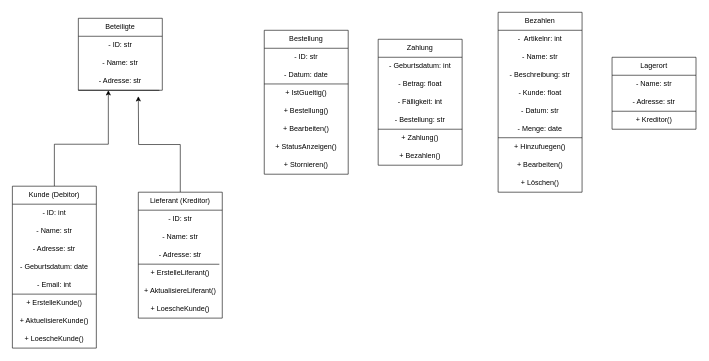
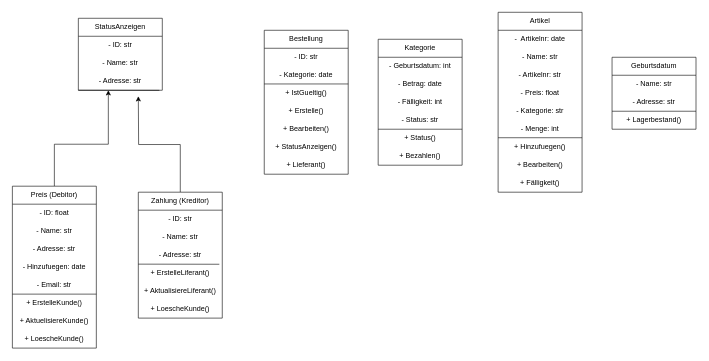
(540, 21) -> (540, 21)
(120, 27) -> (120, 27)
(540, 39) -> (540, 39)
(420, 48) -> (420, 48)
(654, 66) -> (654, 66)
(306, 75) -> (306, 75)
(540, 75) -> (540, 75)
(420, 84) -> (420, 84)
(540, 93) -> (540, 93)
(306, 111) -> (306, 111)
(540, 111) -> (540, 111)
(420, 120) -> (420, 120)
(654, 120) -> (654, 120)
(540, 129) -> (540, 129)
(420, 138) -> (420, 138)
(306, 165) -> (306, 165)
(540, 183) -> (540, 183)
(54, 195) -> (54, 195)
(180, 201) -> (180, 201)
(54, 213) -> (54, 213)
(54, 267) -> (54, 267)
(54, 285) -> (54, 285)
